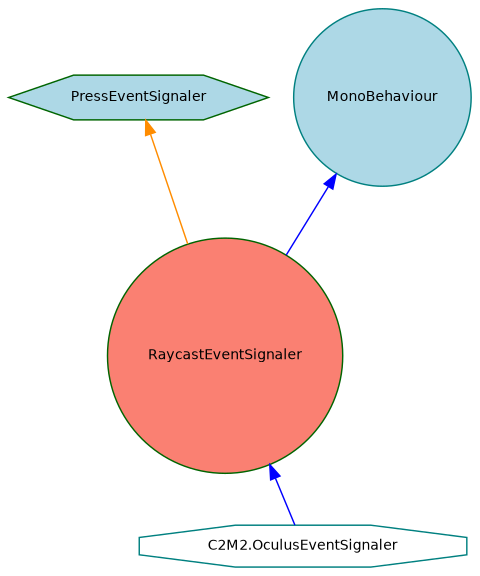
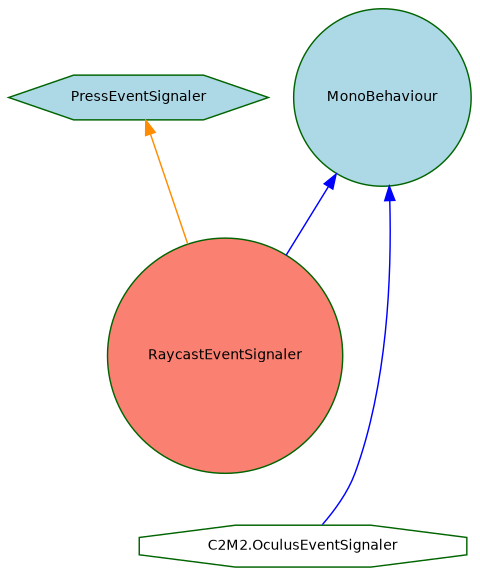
(382, 97) -> (382, 97)
(285, 502) -> (381, 369)
(303, 546) -> (303, 546)
